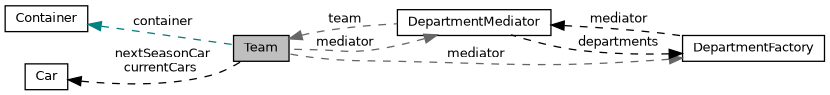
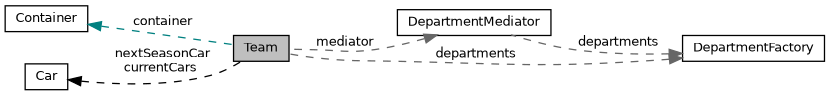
(349, 28) -> none
(624, 30) -> none
(589, 51) -> (589, 51)
(474, 54) -> (474, 54)
